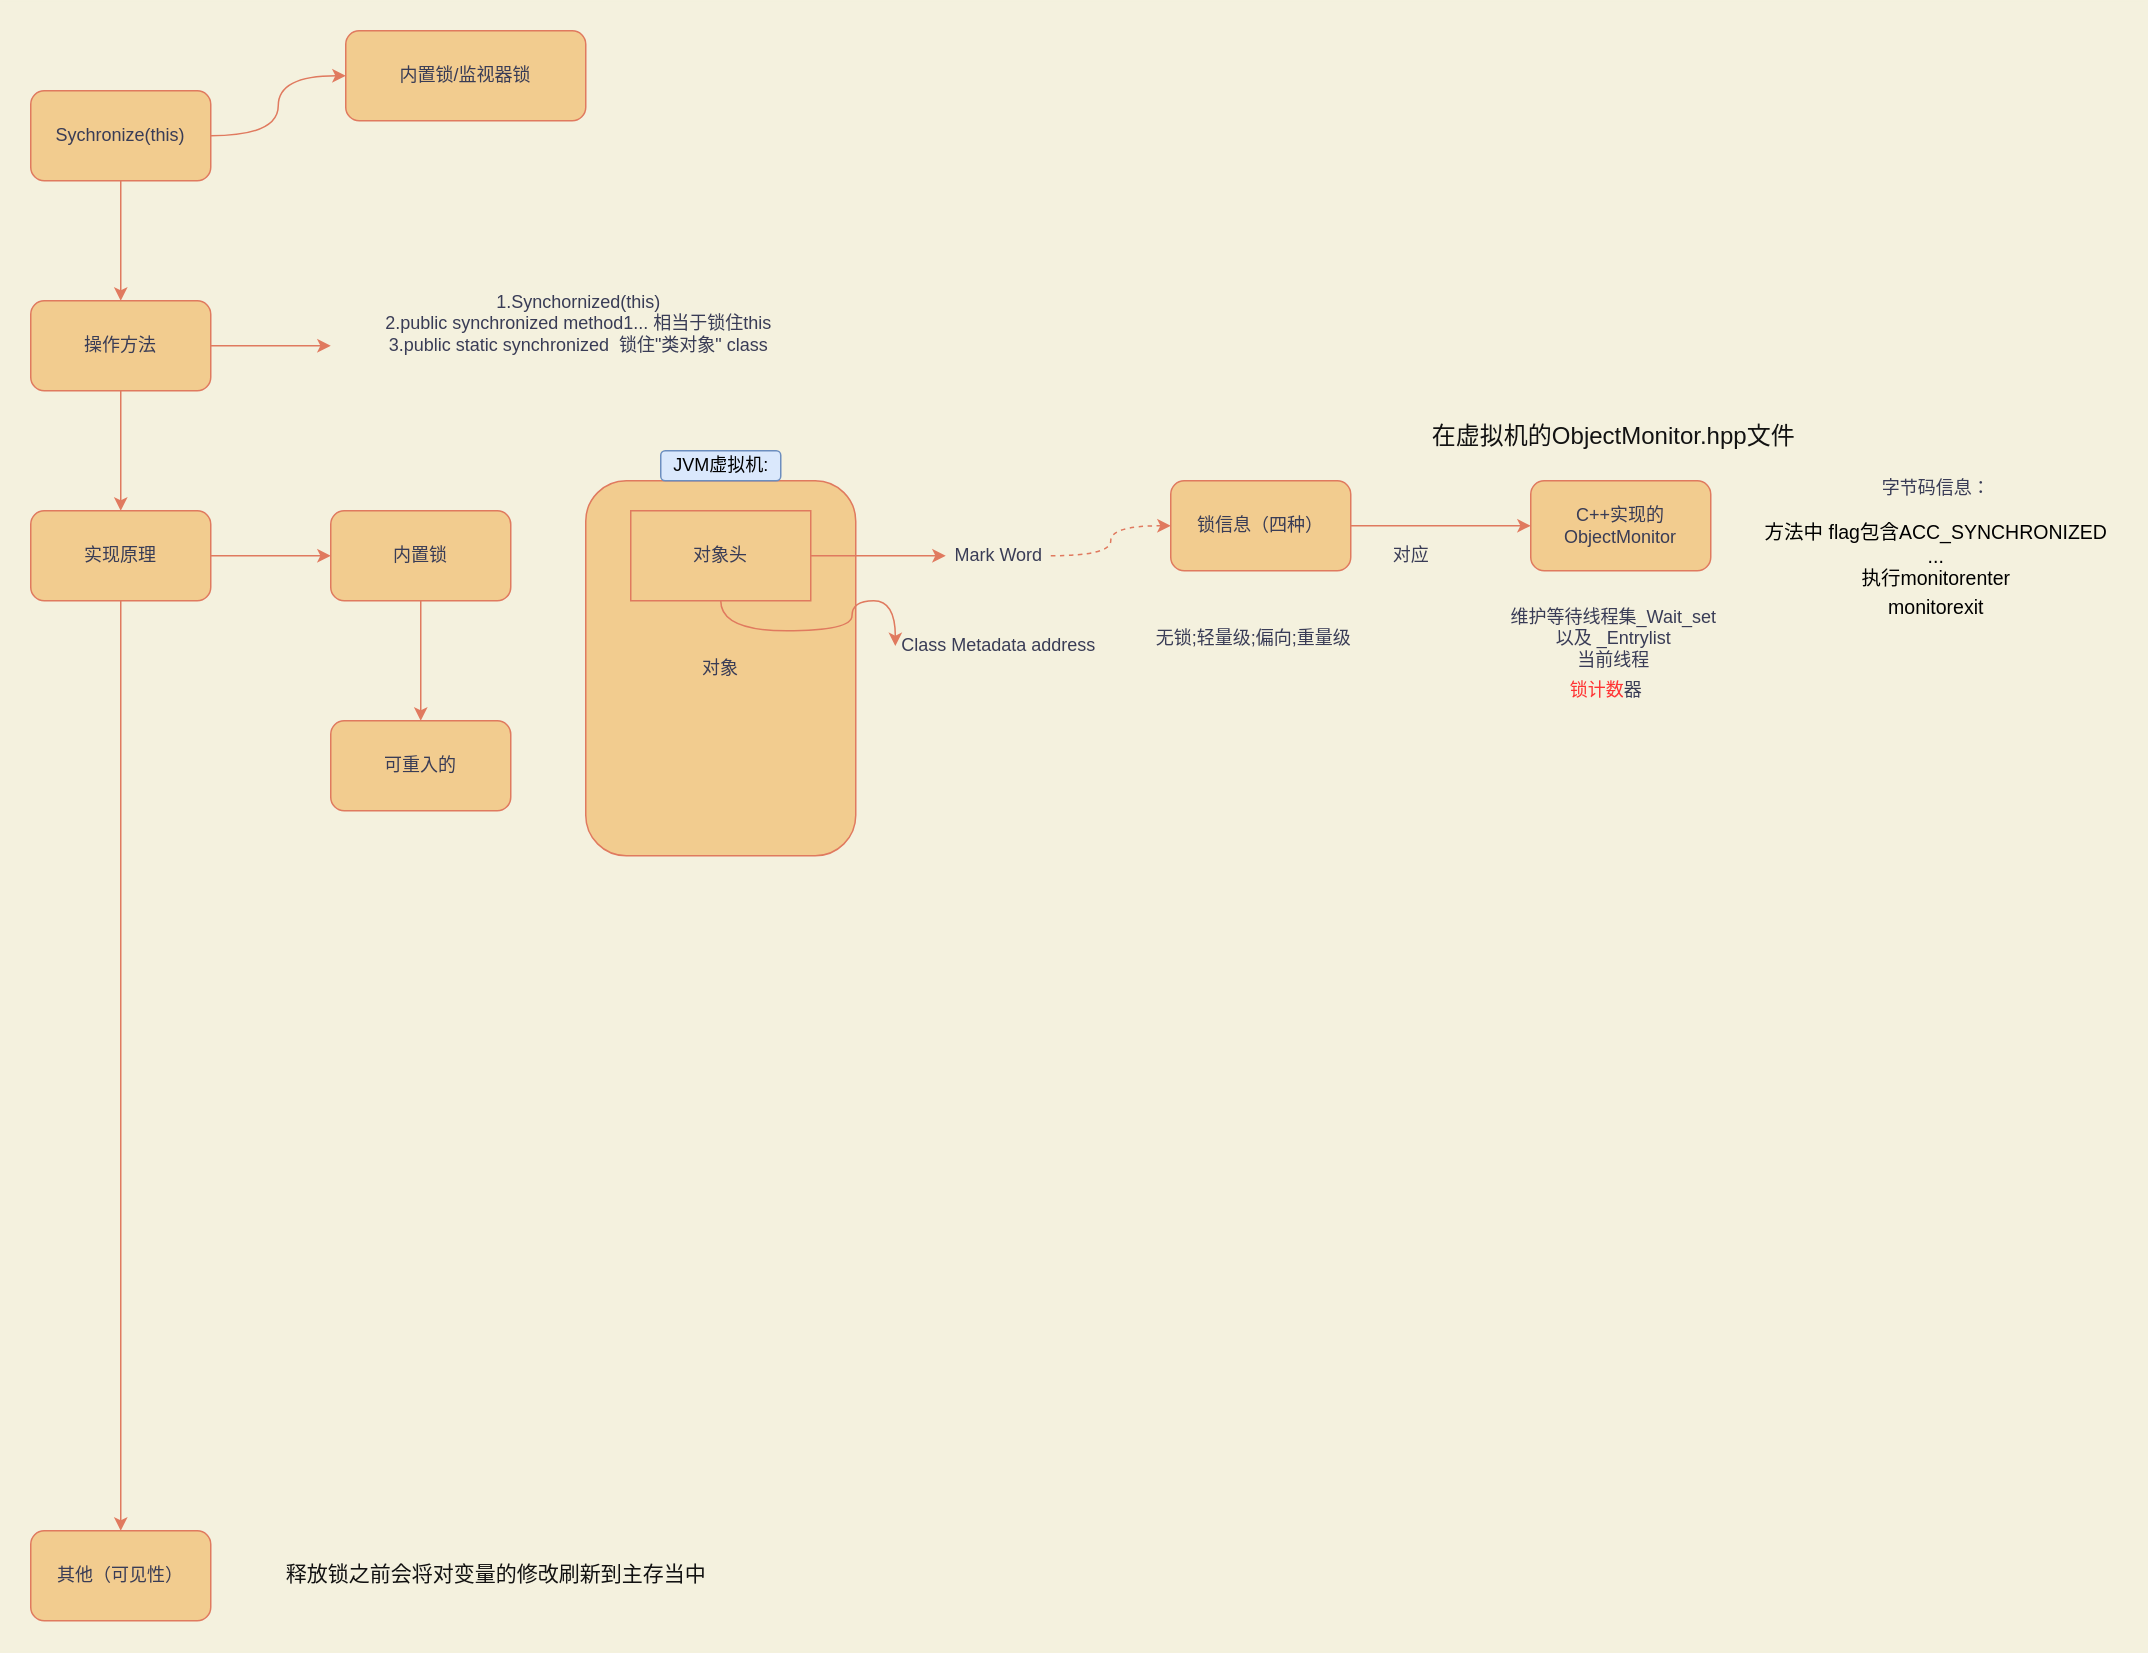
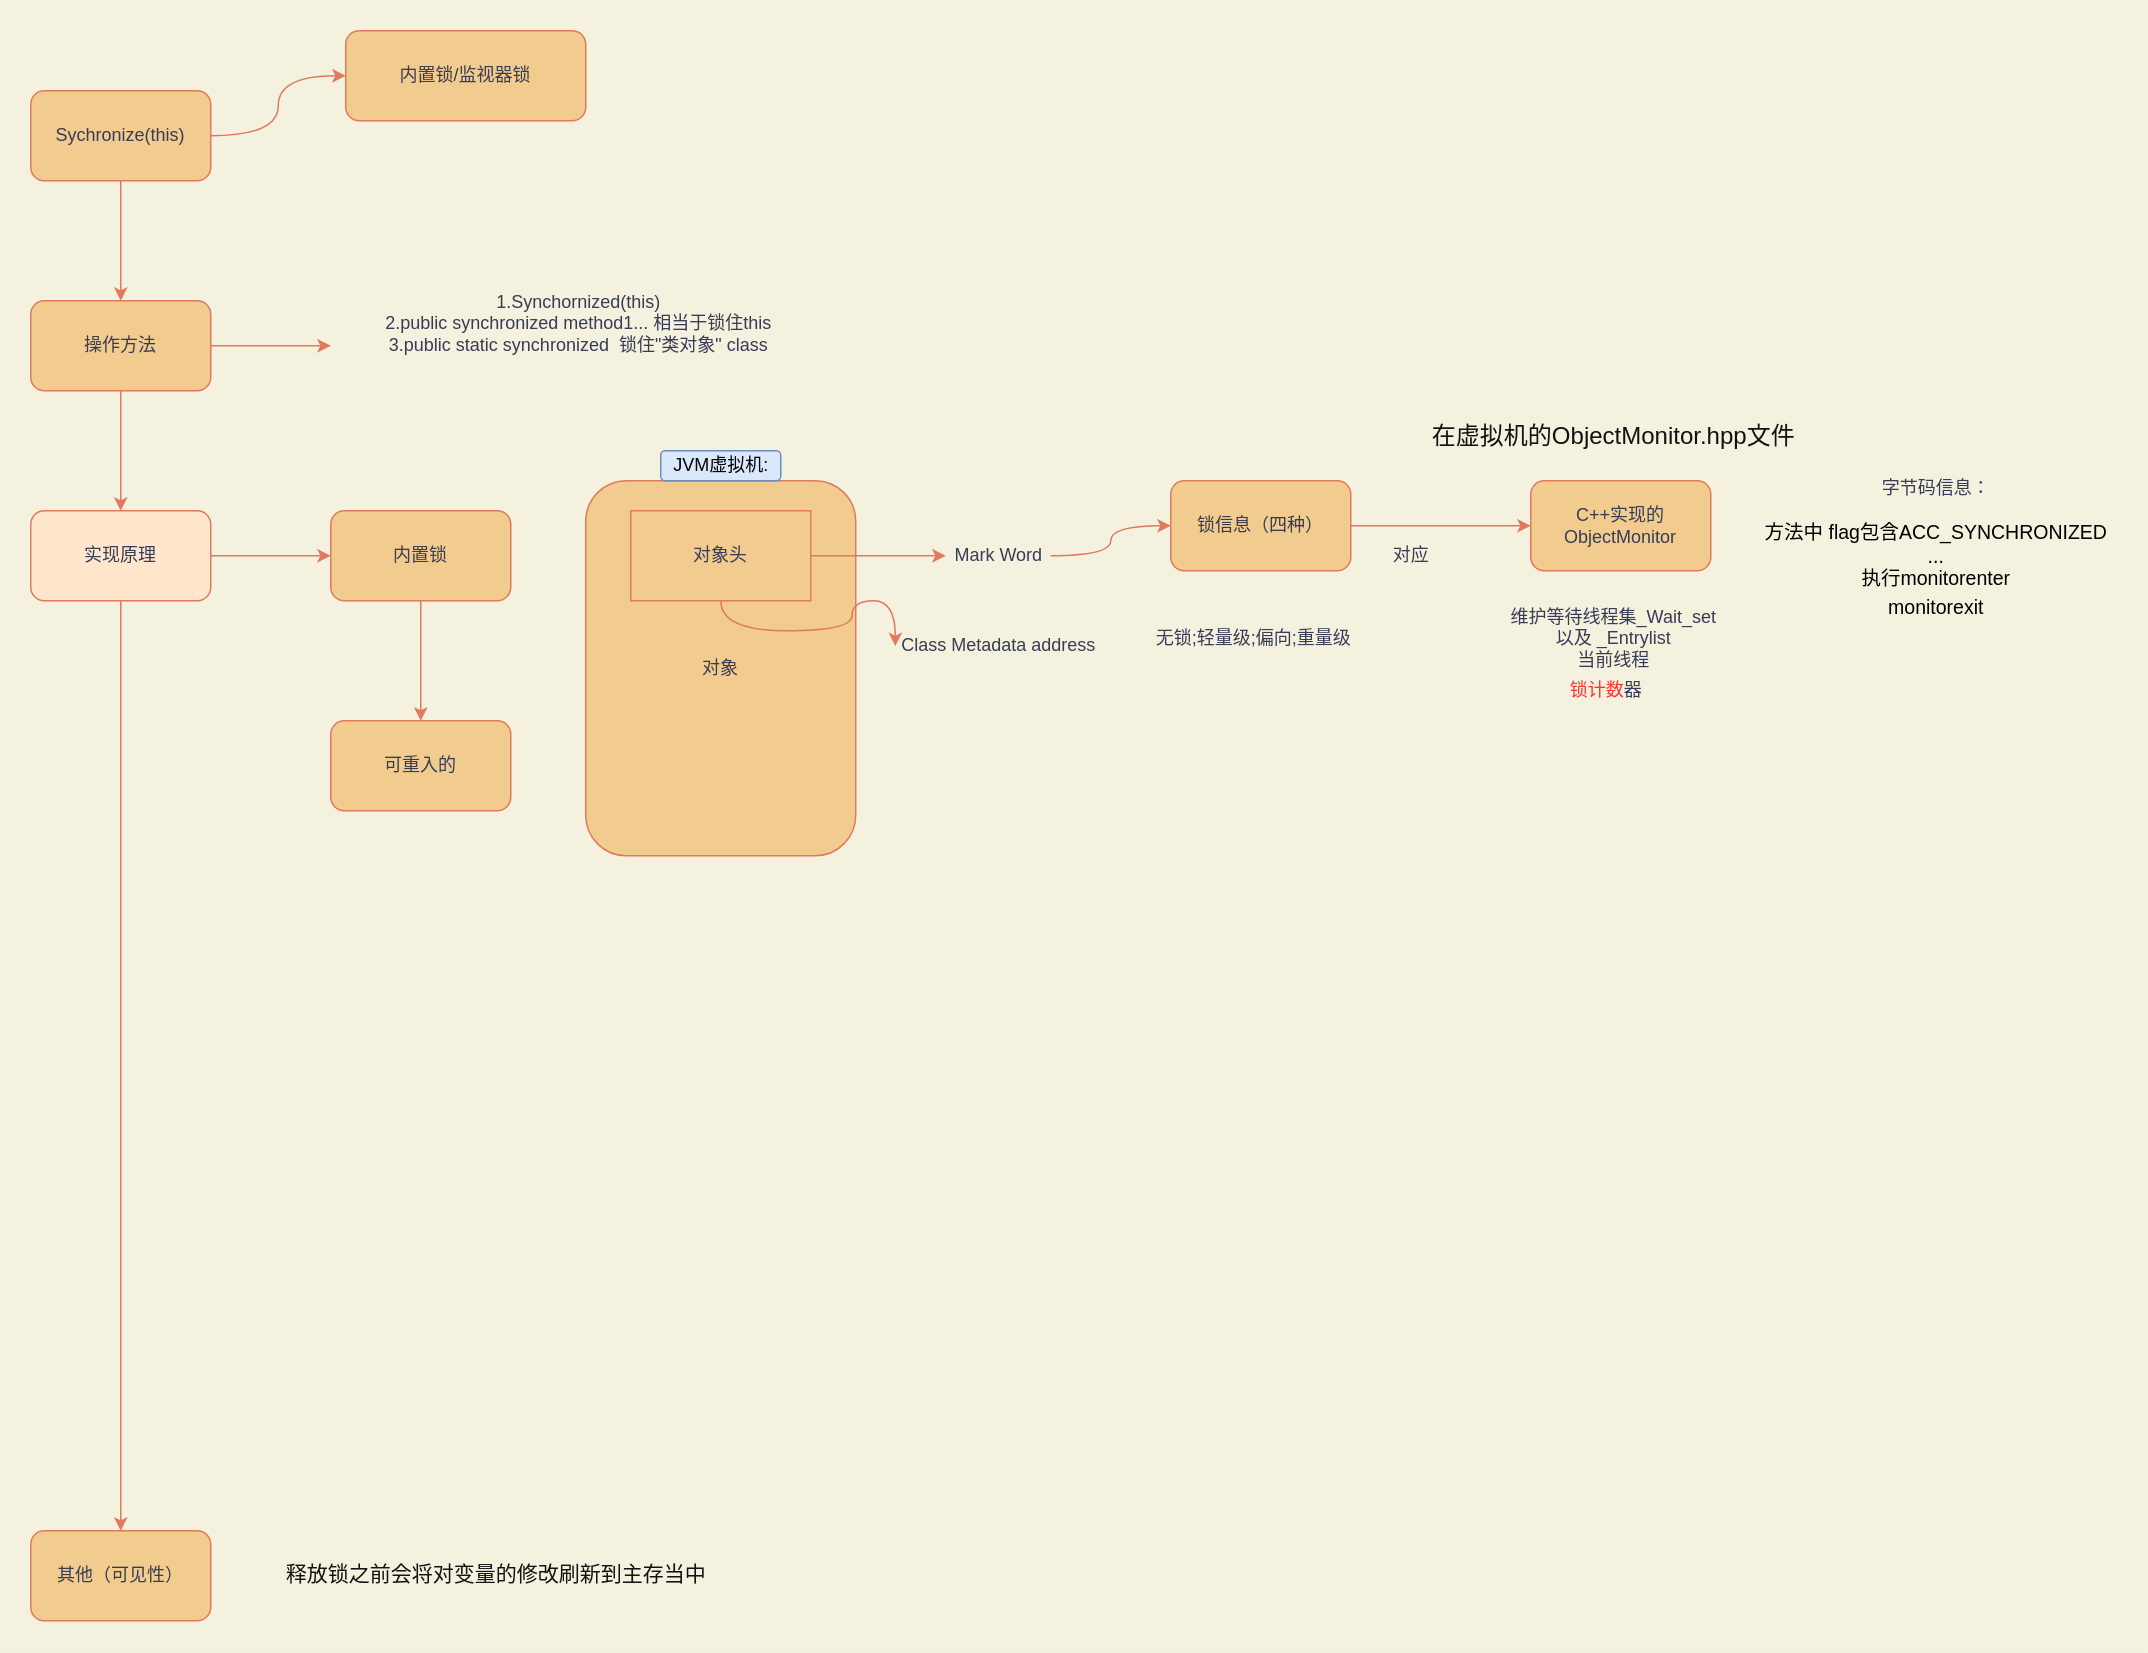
(1107, 547) -> (1107, 547)
(121, 556) -> (121, 556)
